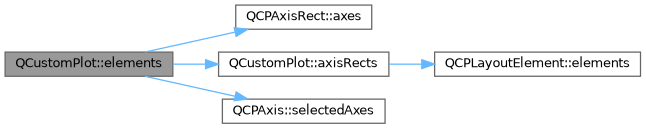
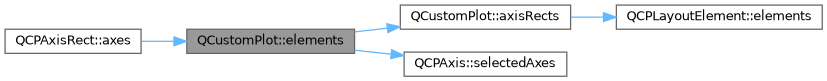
(190, 42) -> (158, 41)
